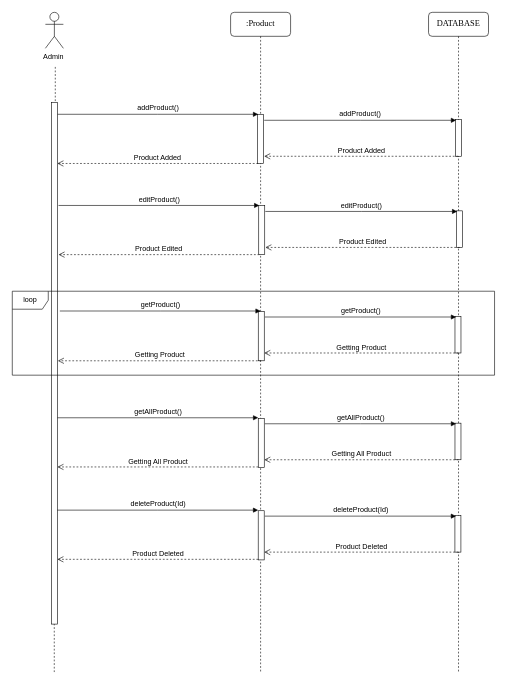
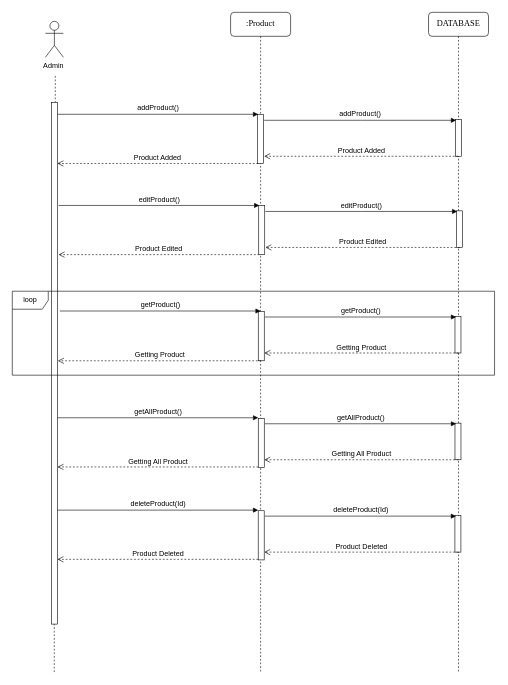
(54, 30) -> (54, 39)
